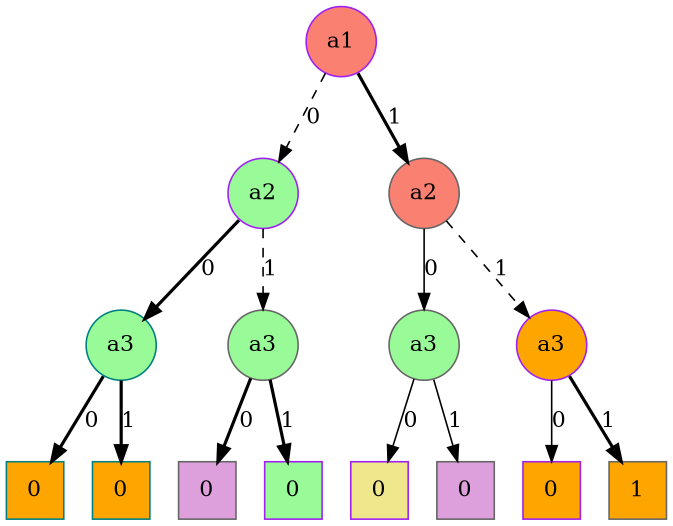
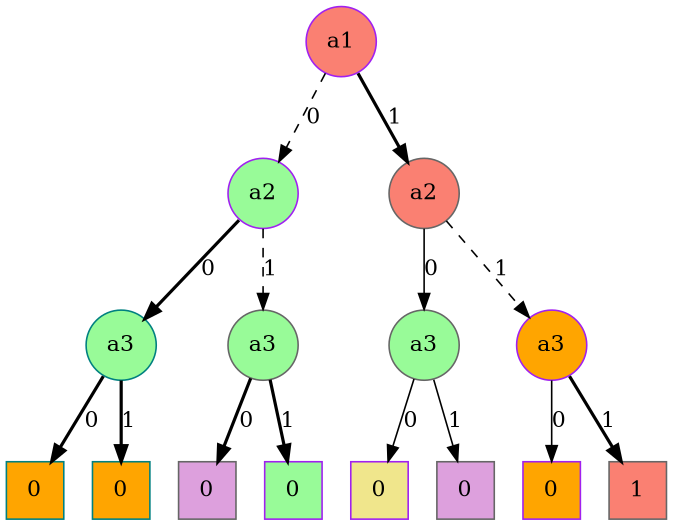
(638, 490) -> (638, 490)
